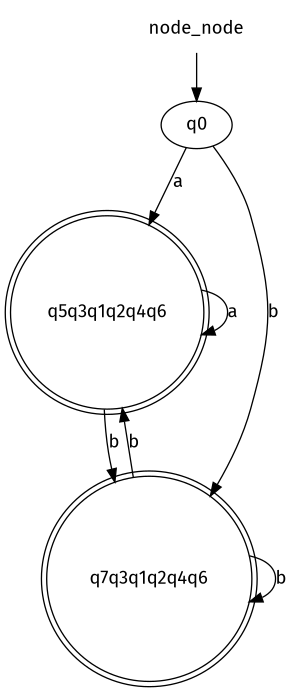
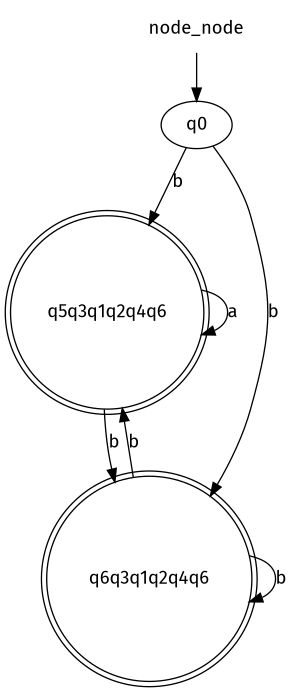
(178, 182) -> (178, 182)
(149, 579) -> (149, 579)
